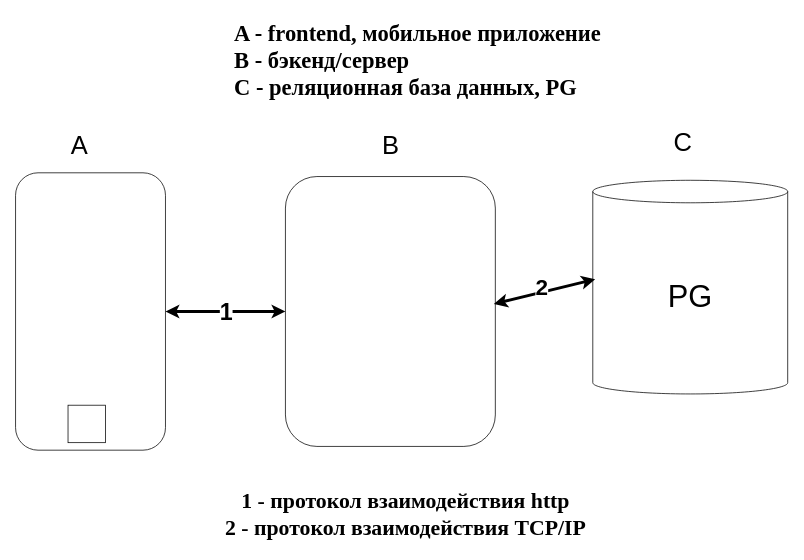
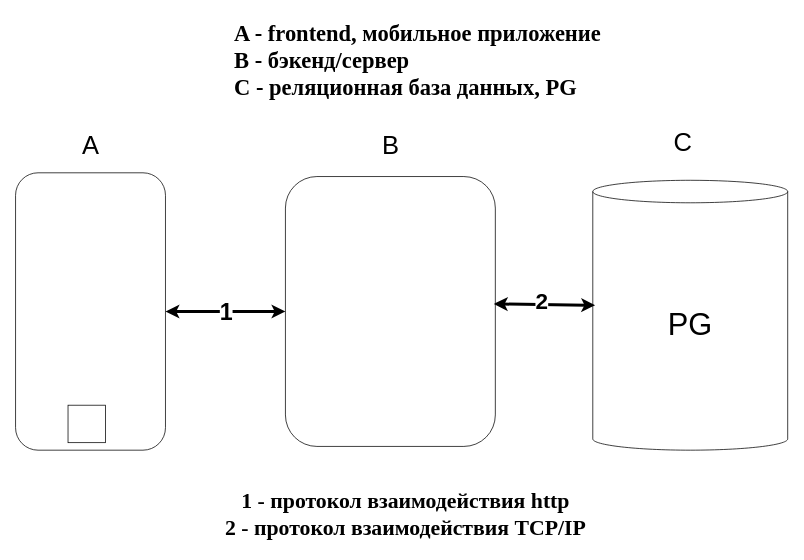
(79, 145) -> (90, 145)
(690, 287) -> (690, 315)
